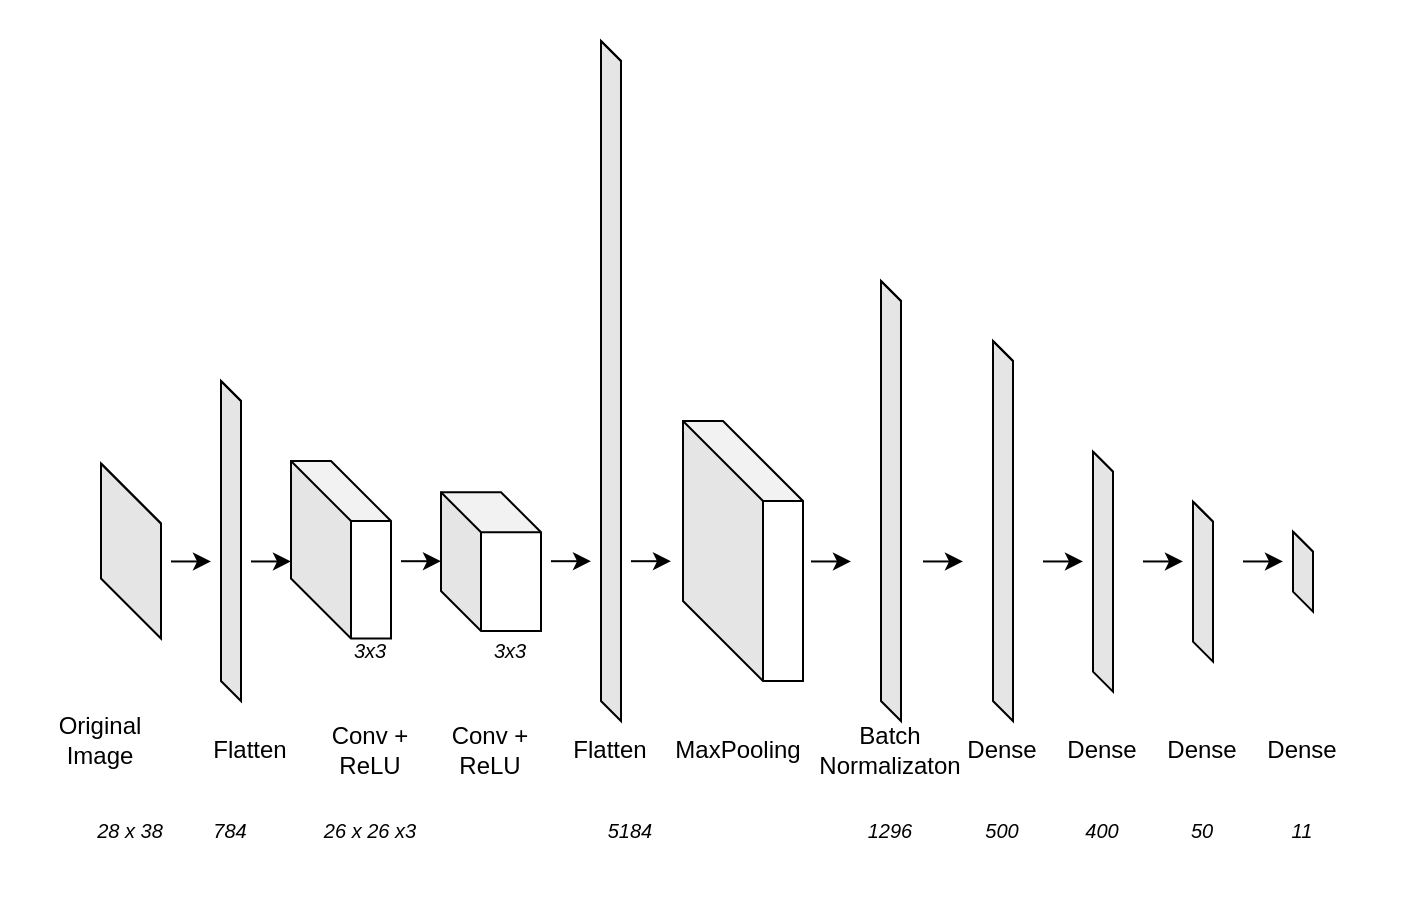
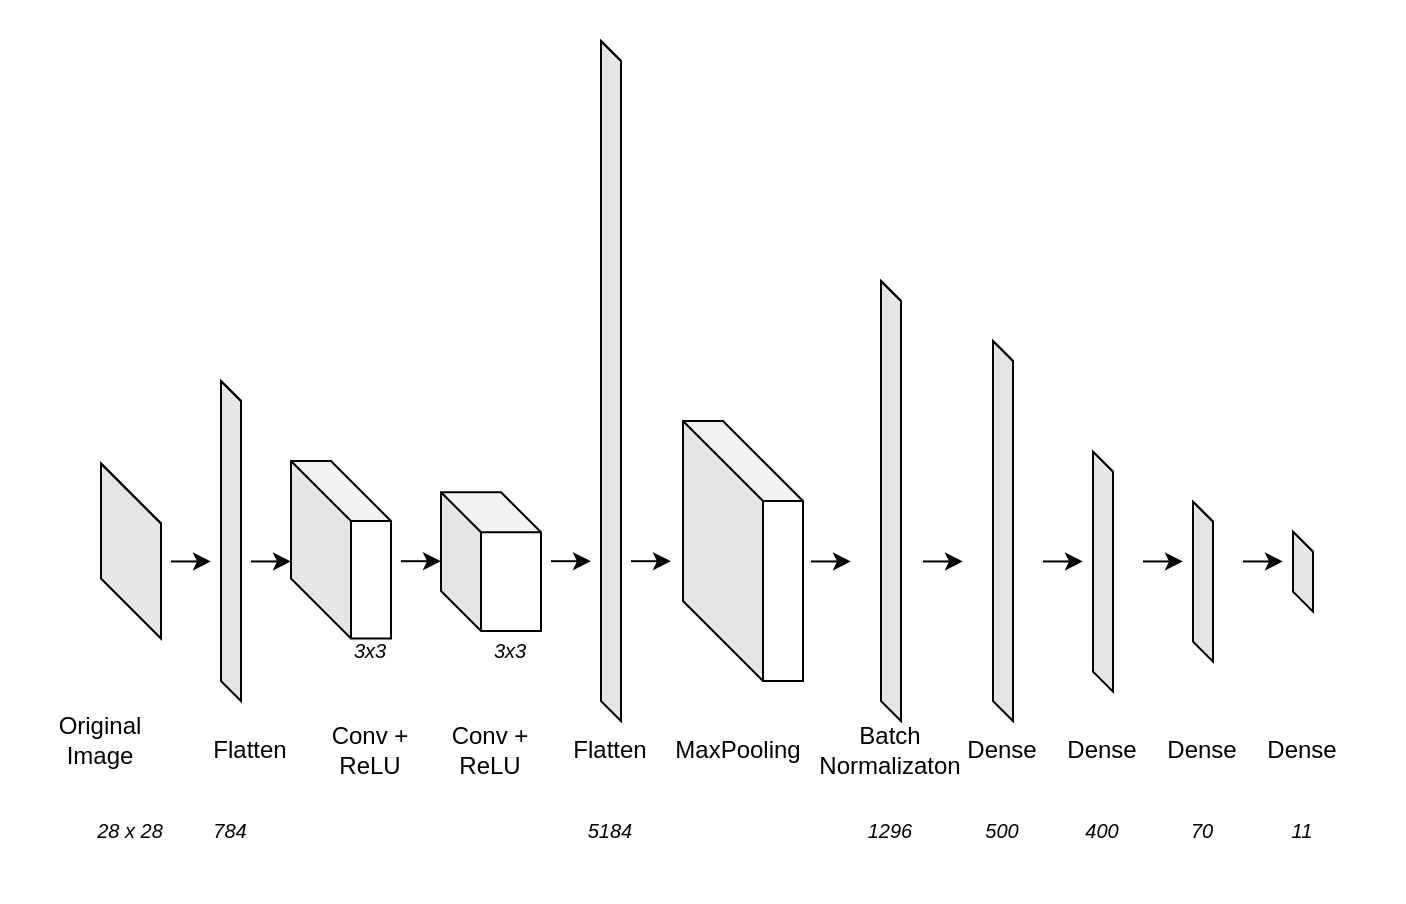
(131, 831) -> (131, 831)
(371, 831) -> none
(631, 831) -> (611, 831)
(1203, 831) -> (1203, 831)
